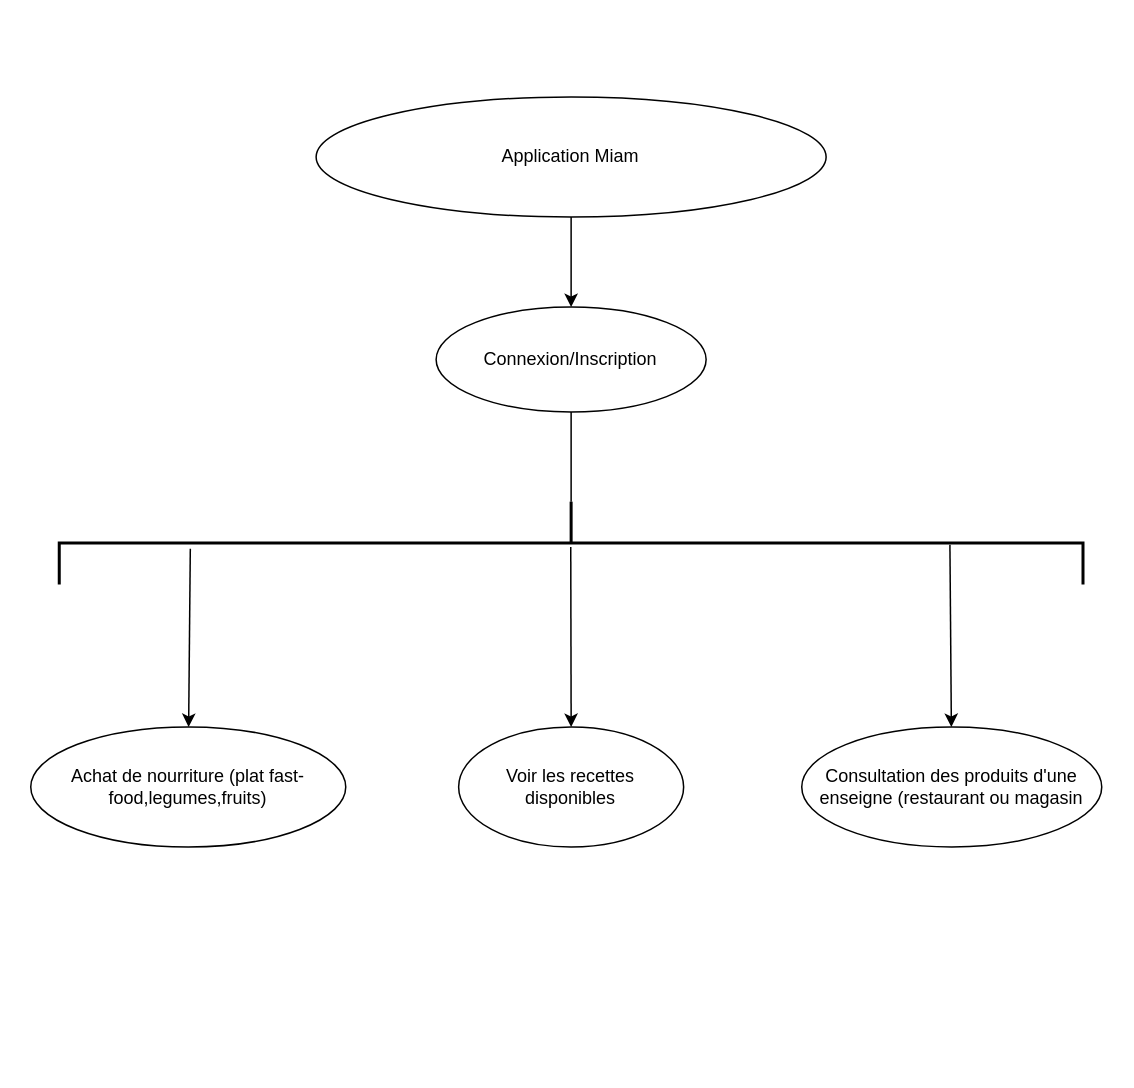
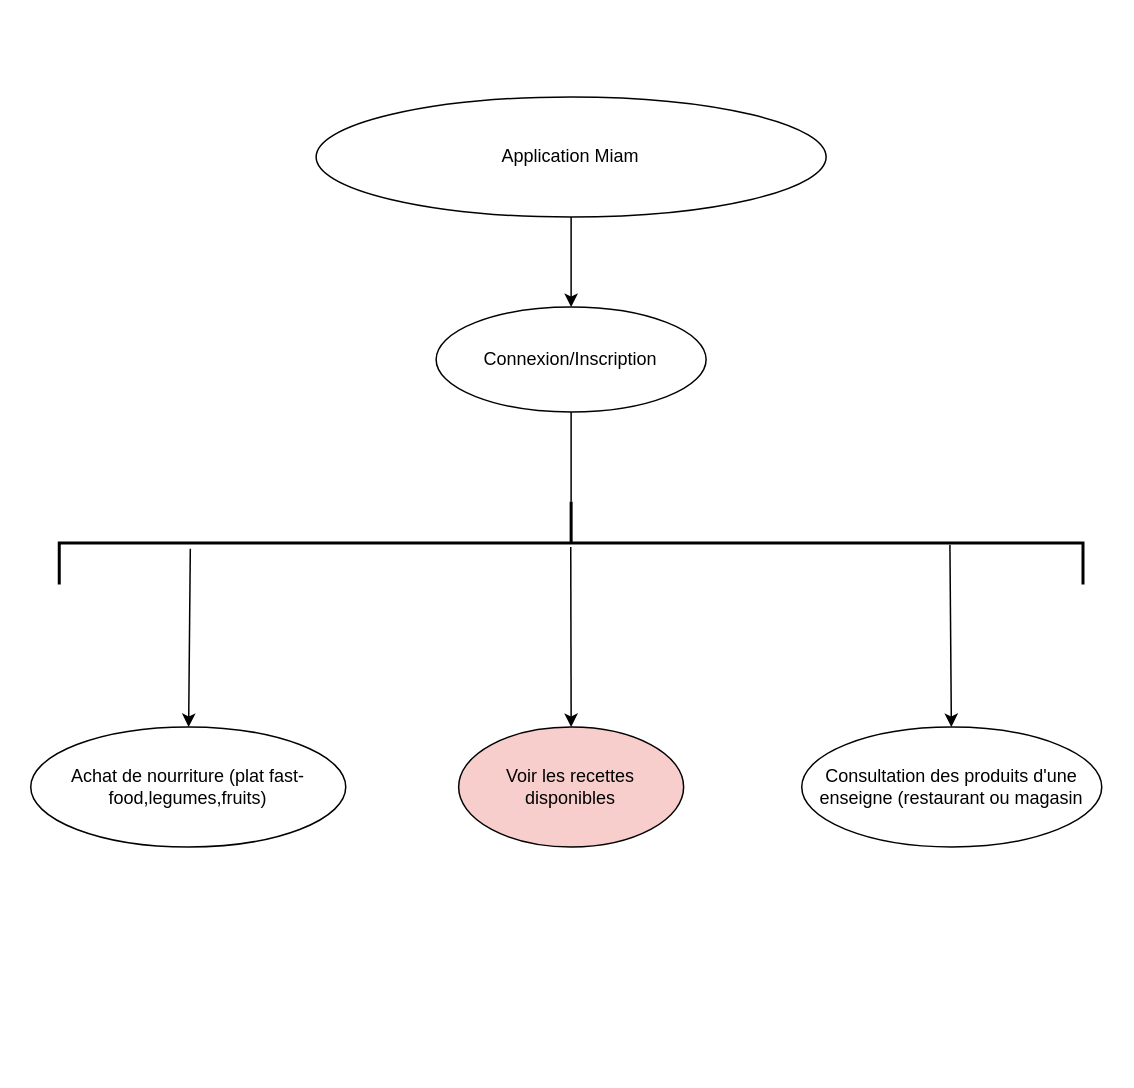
(571, 787) -> (571, 787)
